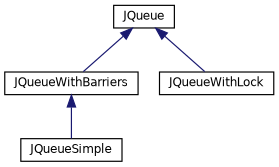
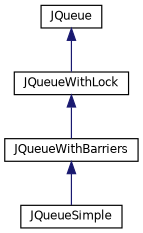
(103, 54) -> (71, 123)
